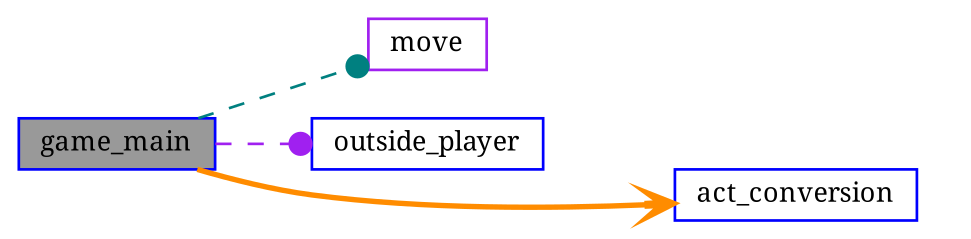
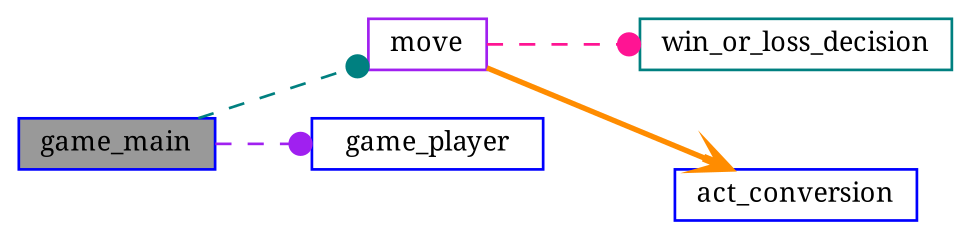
none -> (796, 44)
(428, 144) -> (428, 144)
(420, 204) -> (596, 113)
